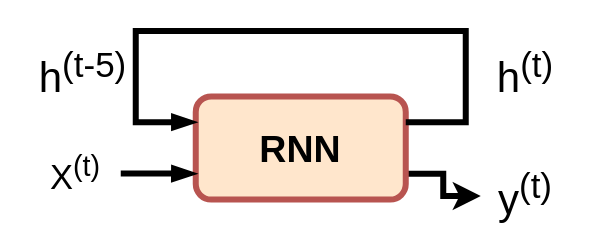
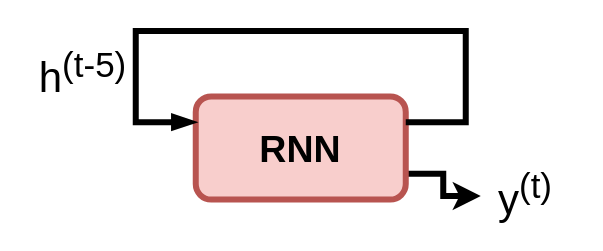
(526, 74) -> none
(301, 148) -> (301, 148)
(76, 173) -> none
(147, 173) -> none
